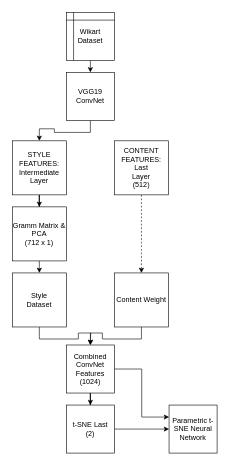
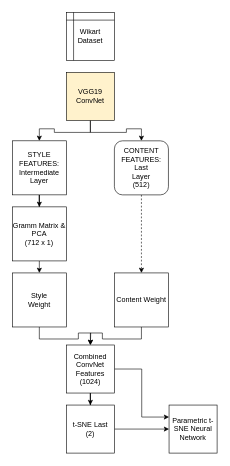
(90, 64) -> none
(90, 96) -> (90, 96)
none -> (111, 132)
(141, 168) -> (141, 168)
(39, 300) -> (39, 300)
